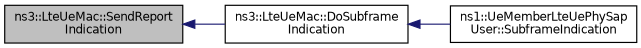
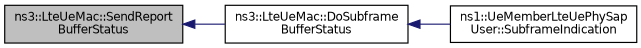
(94, 24) -> (94, 24)
(317, 24) -> (317, 24)
